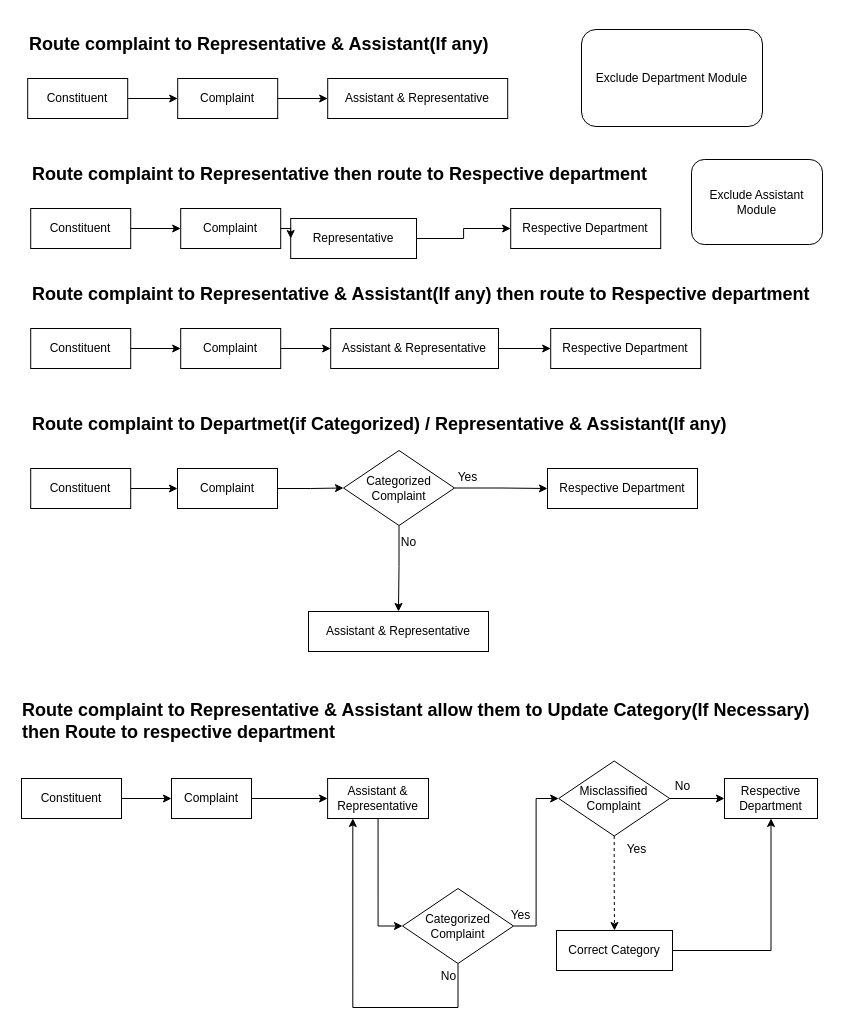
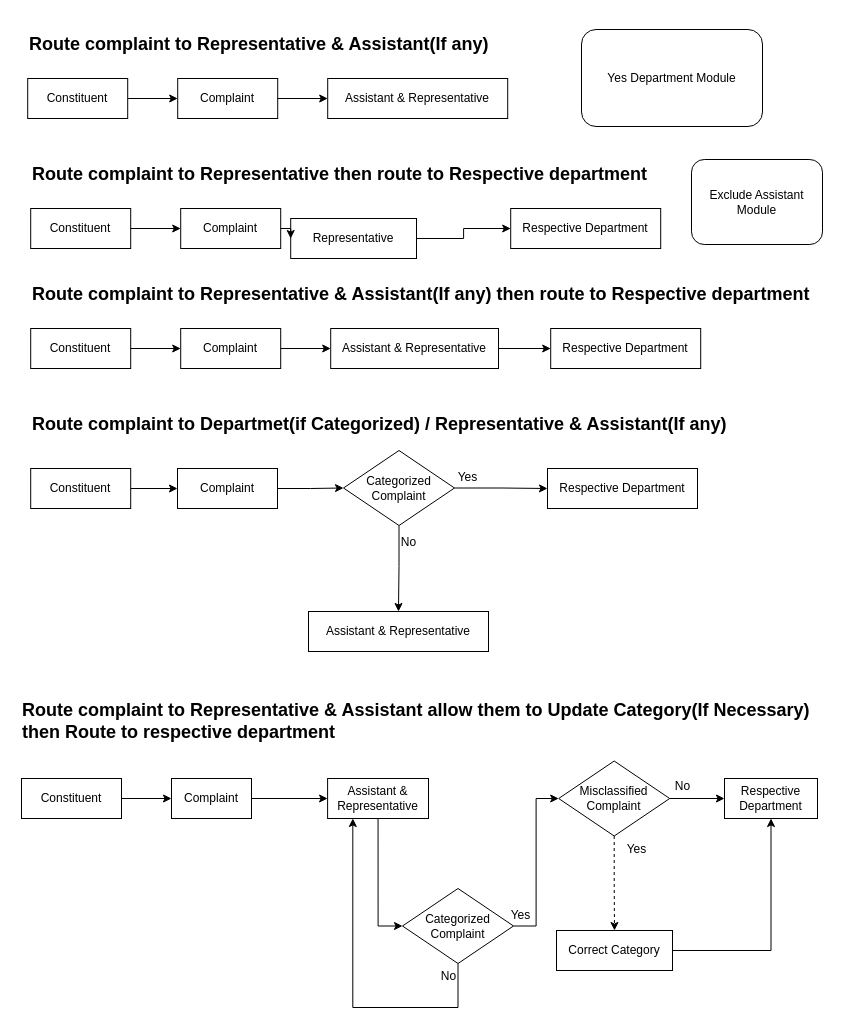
(672, 79) -> (672, 79)
